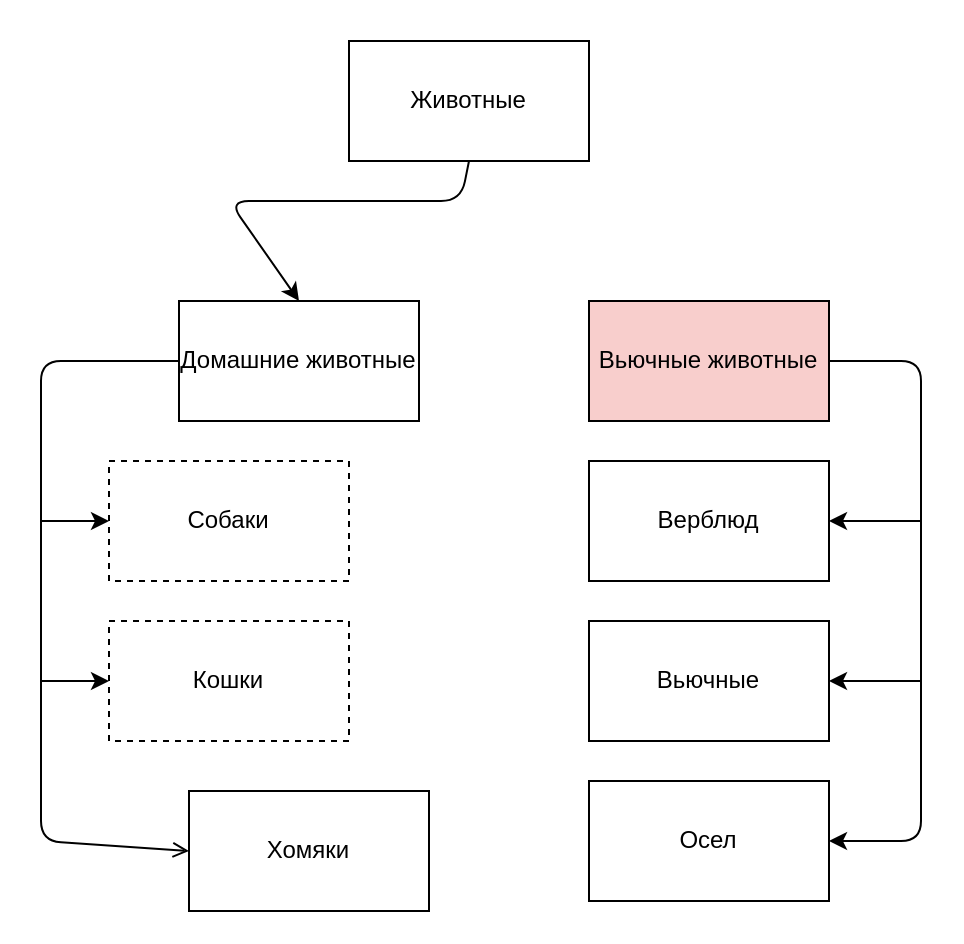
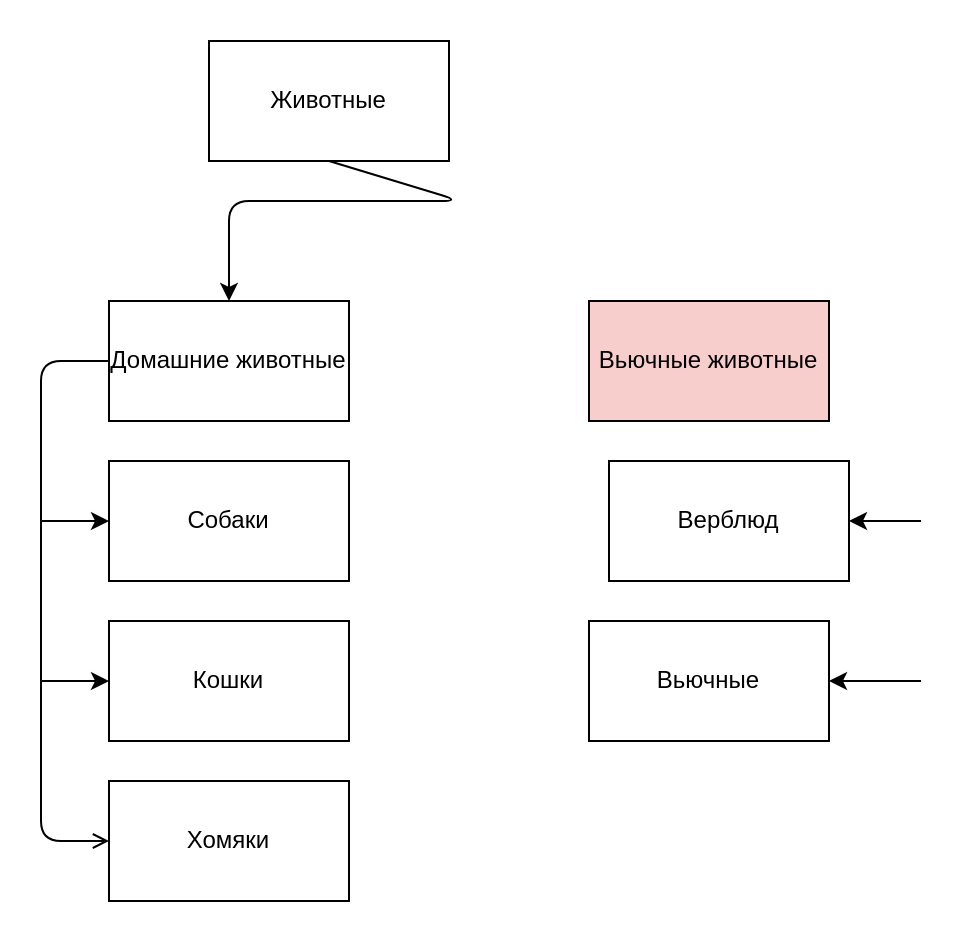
(469, 101) -> (329, 101)
(299, 361) -> (229, 361)
(229, 521) -> (229, 521)
(709, 521) -> (729, 521)
(921, 594) -> none
(229, 681) -> (229, 681)
(709, 841) -> none
(309, 851) -> (229, 841)
